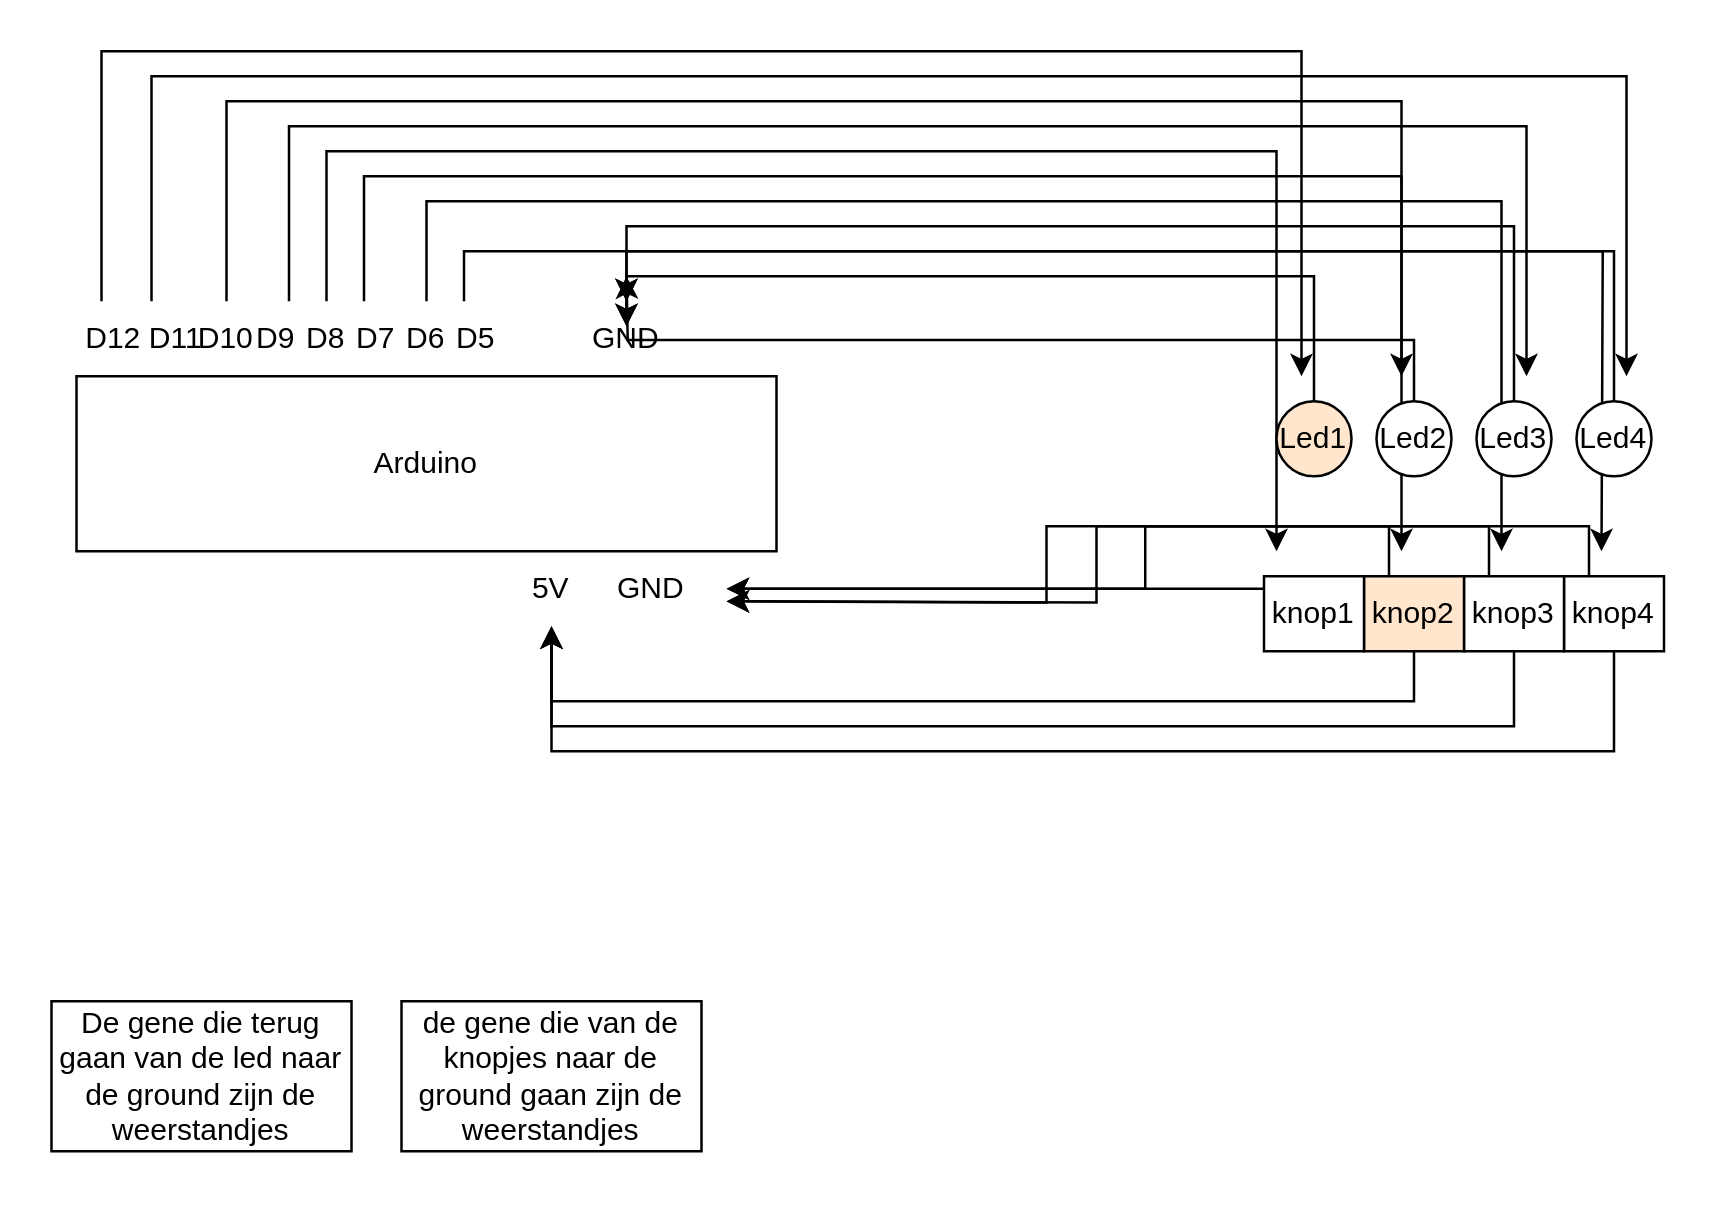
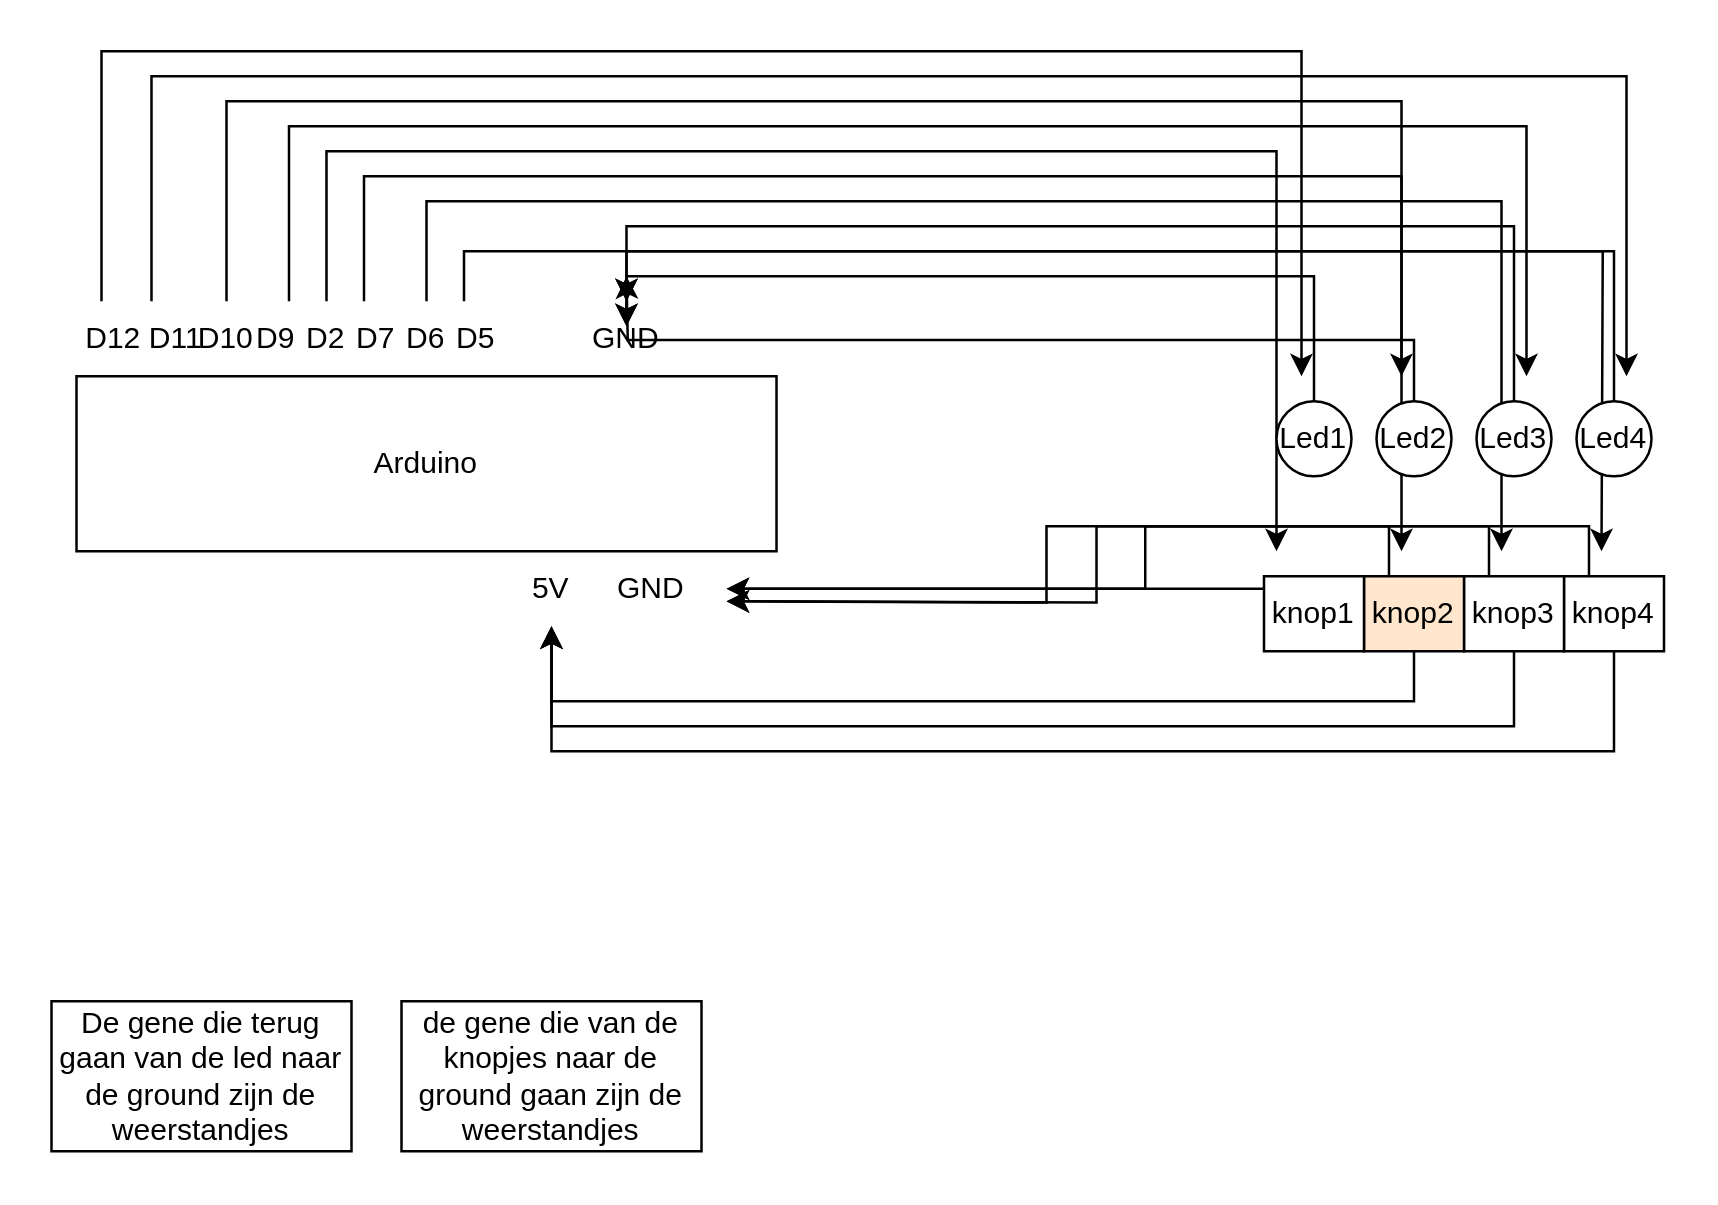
(326, 339) -> (326, 339)
(1314, 439) -> (1314, 439)
